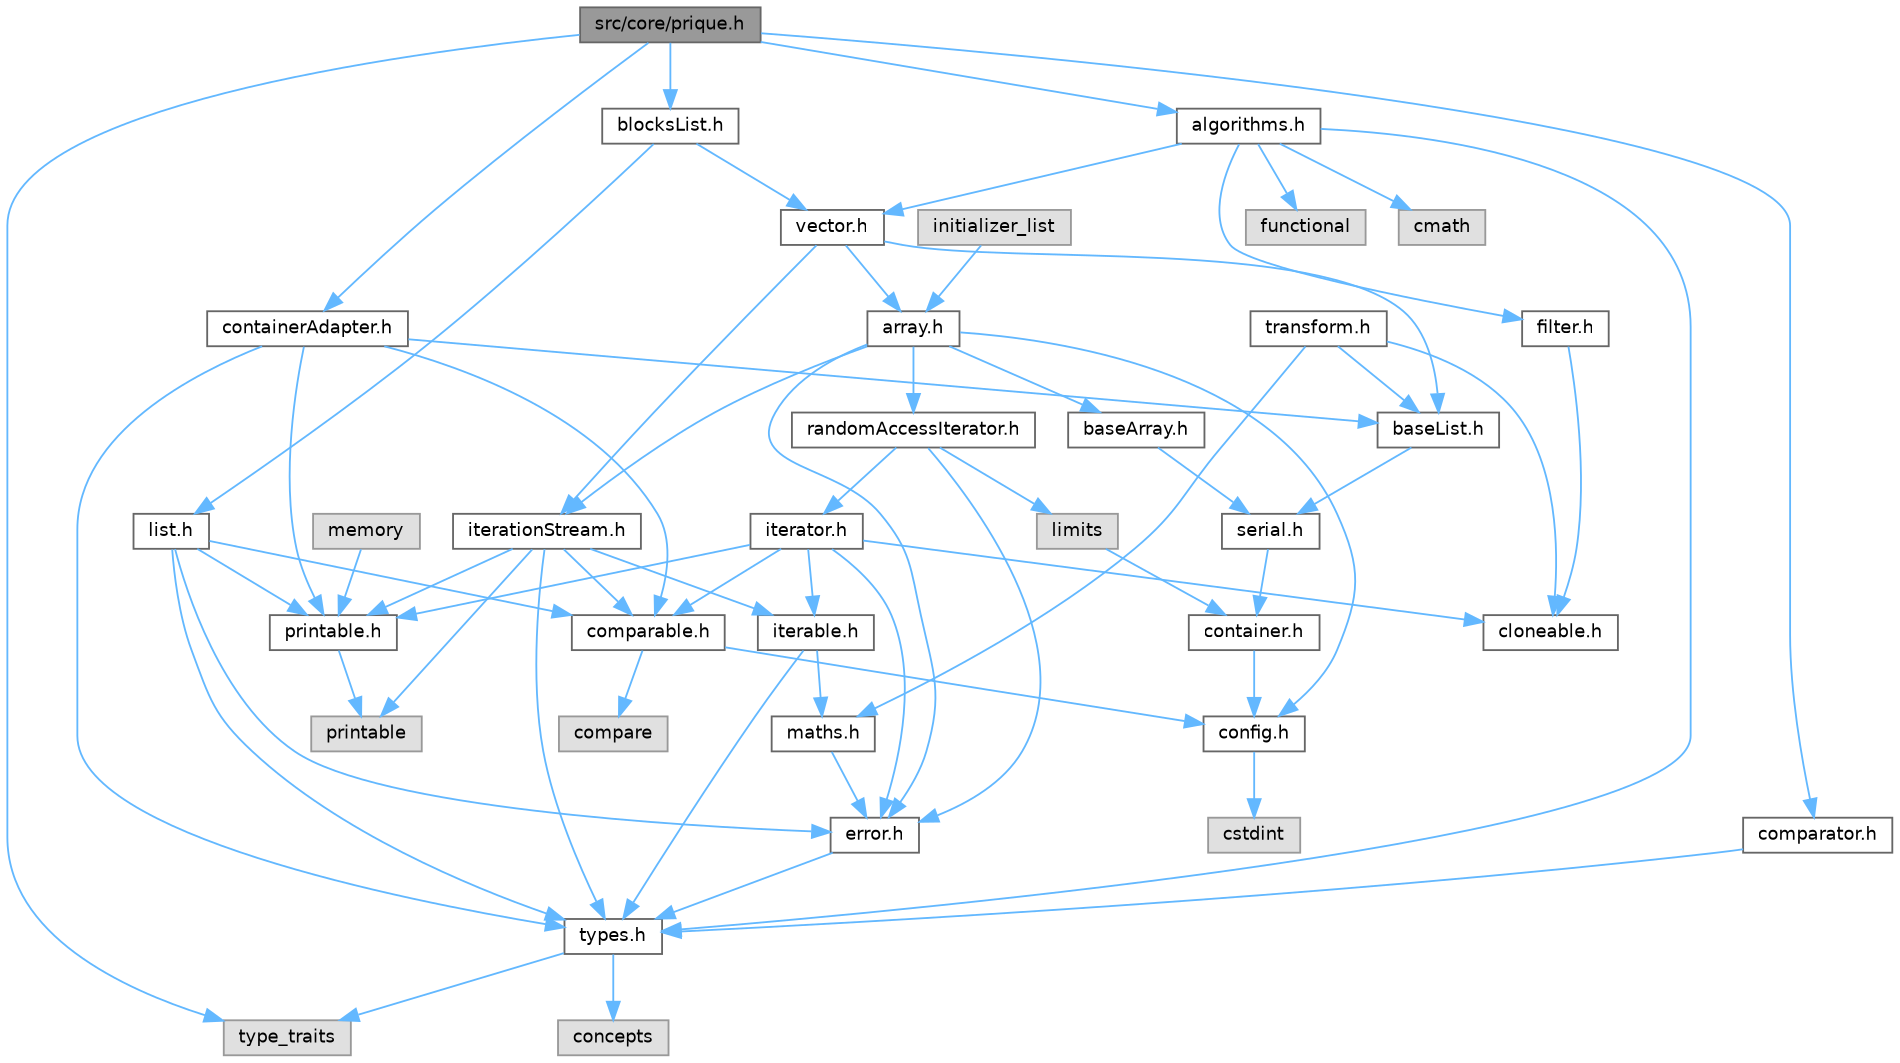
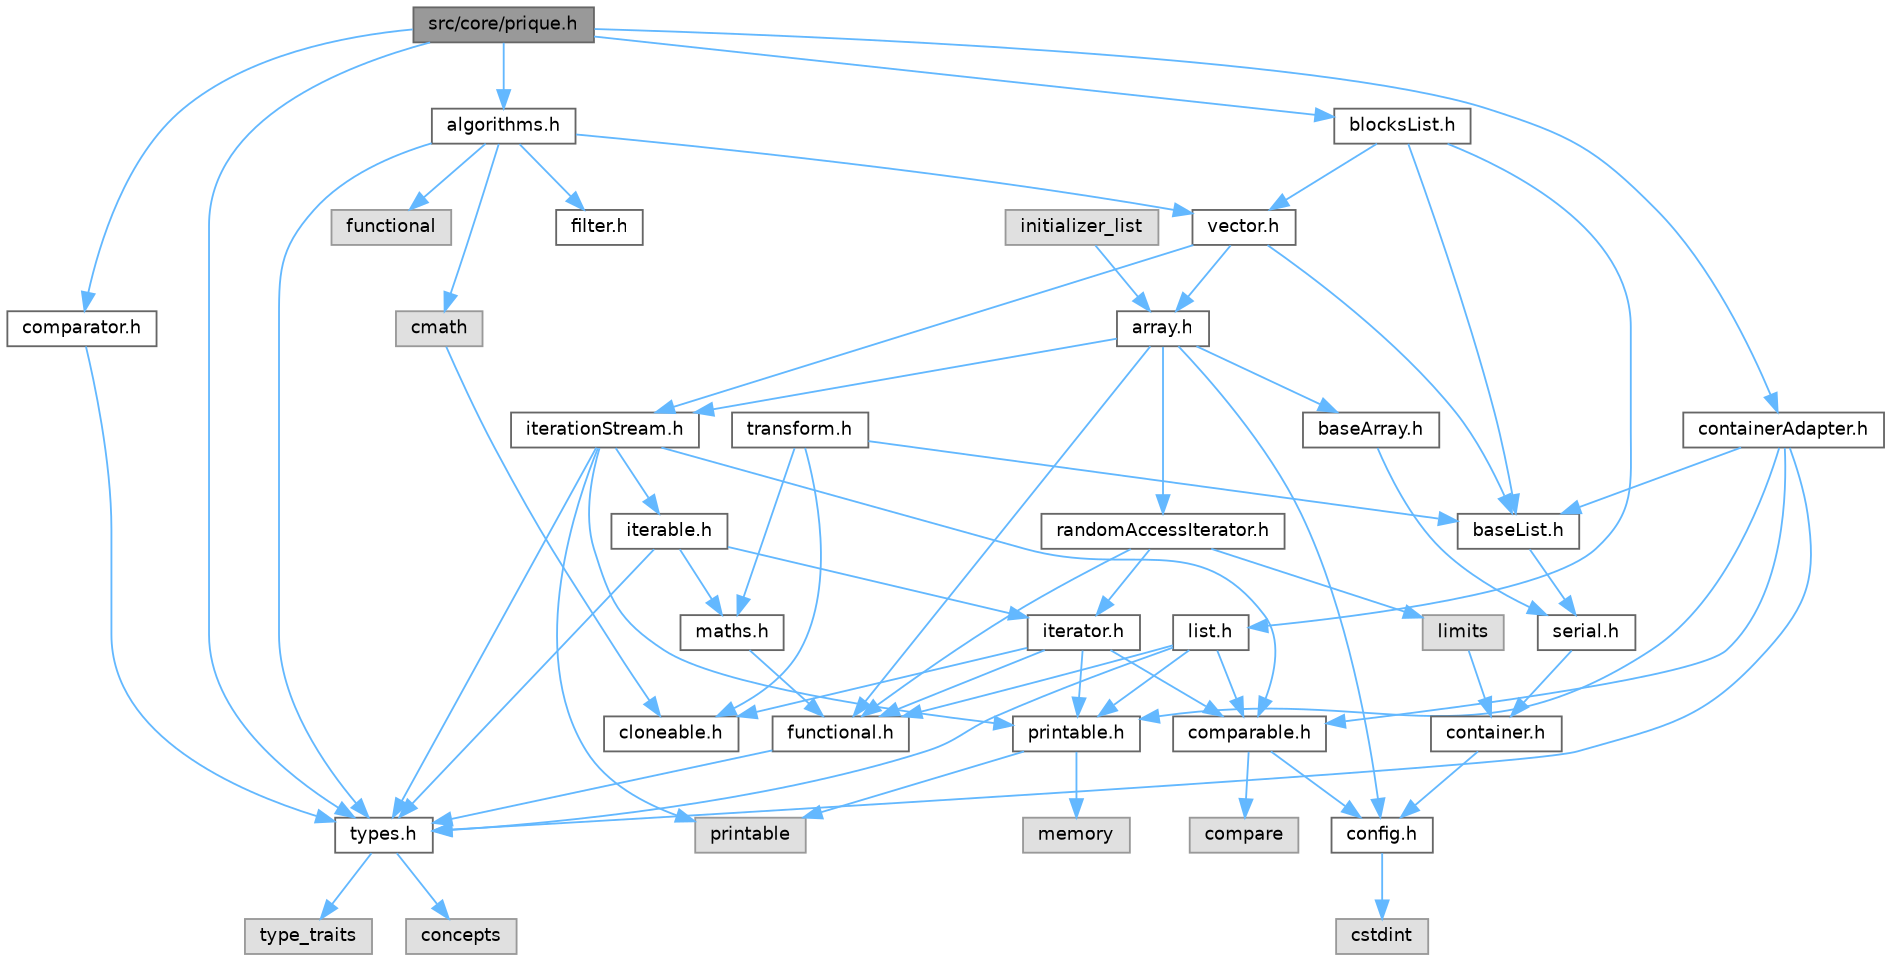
none -> (1467, 318)
(7, 360) -> (209, 389)
(1581, 472) -> (534, 520)
(810, 573) -> (869, 580)
(350, 581) -> (1076, 775)
(875, 835) -> (841, 734)
